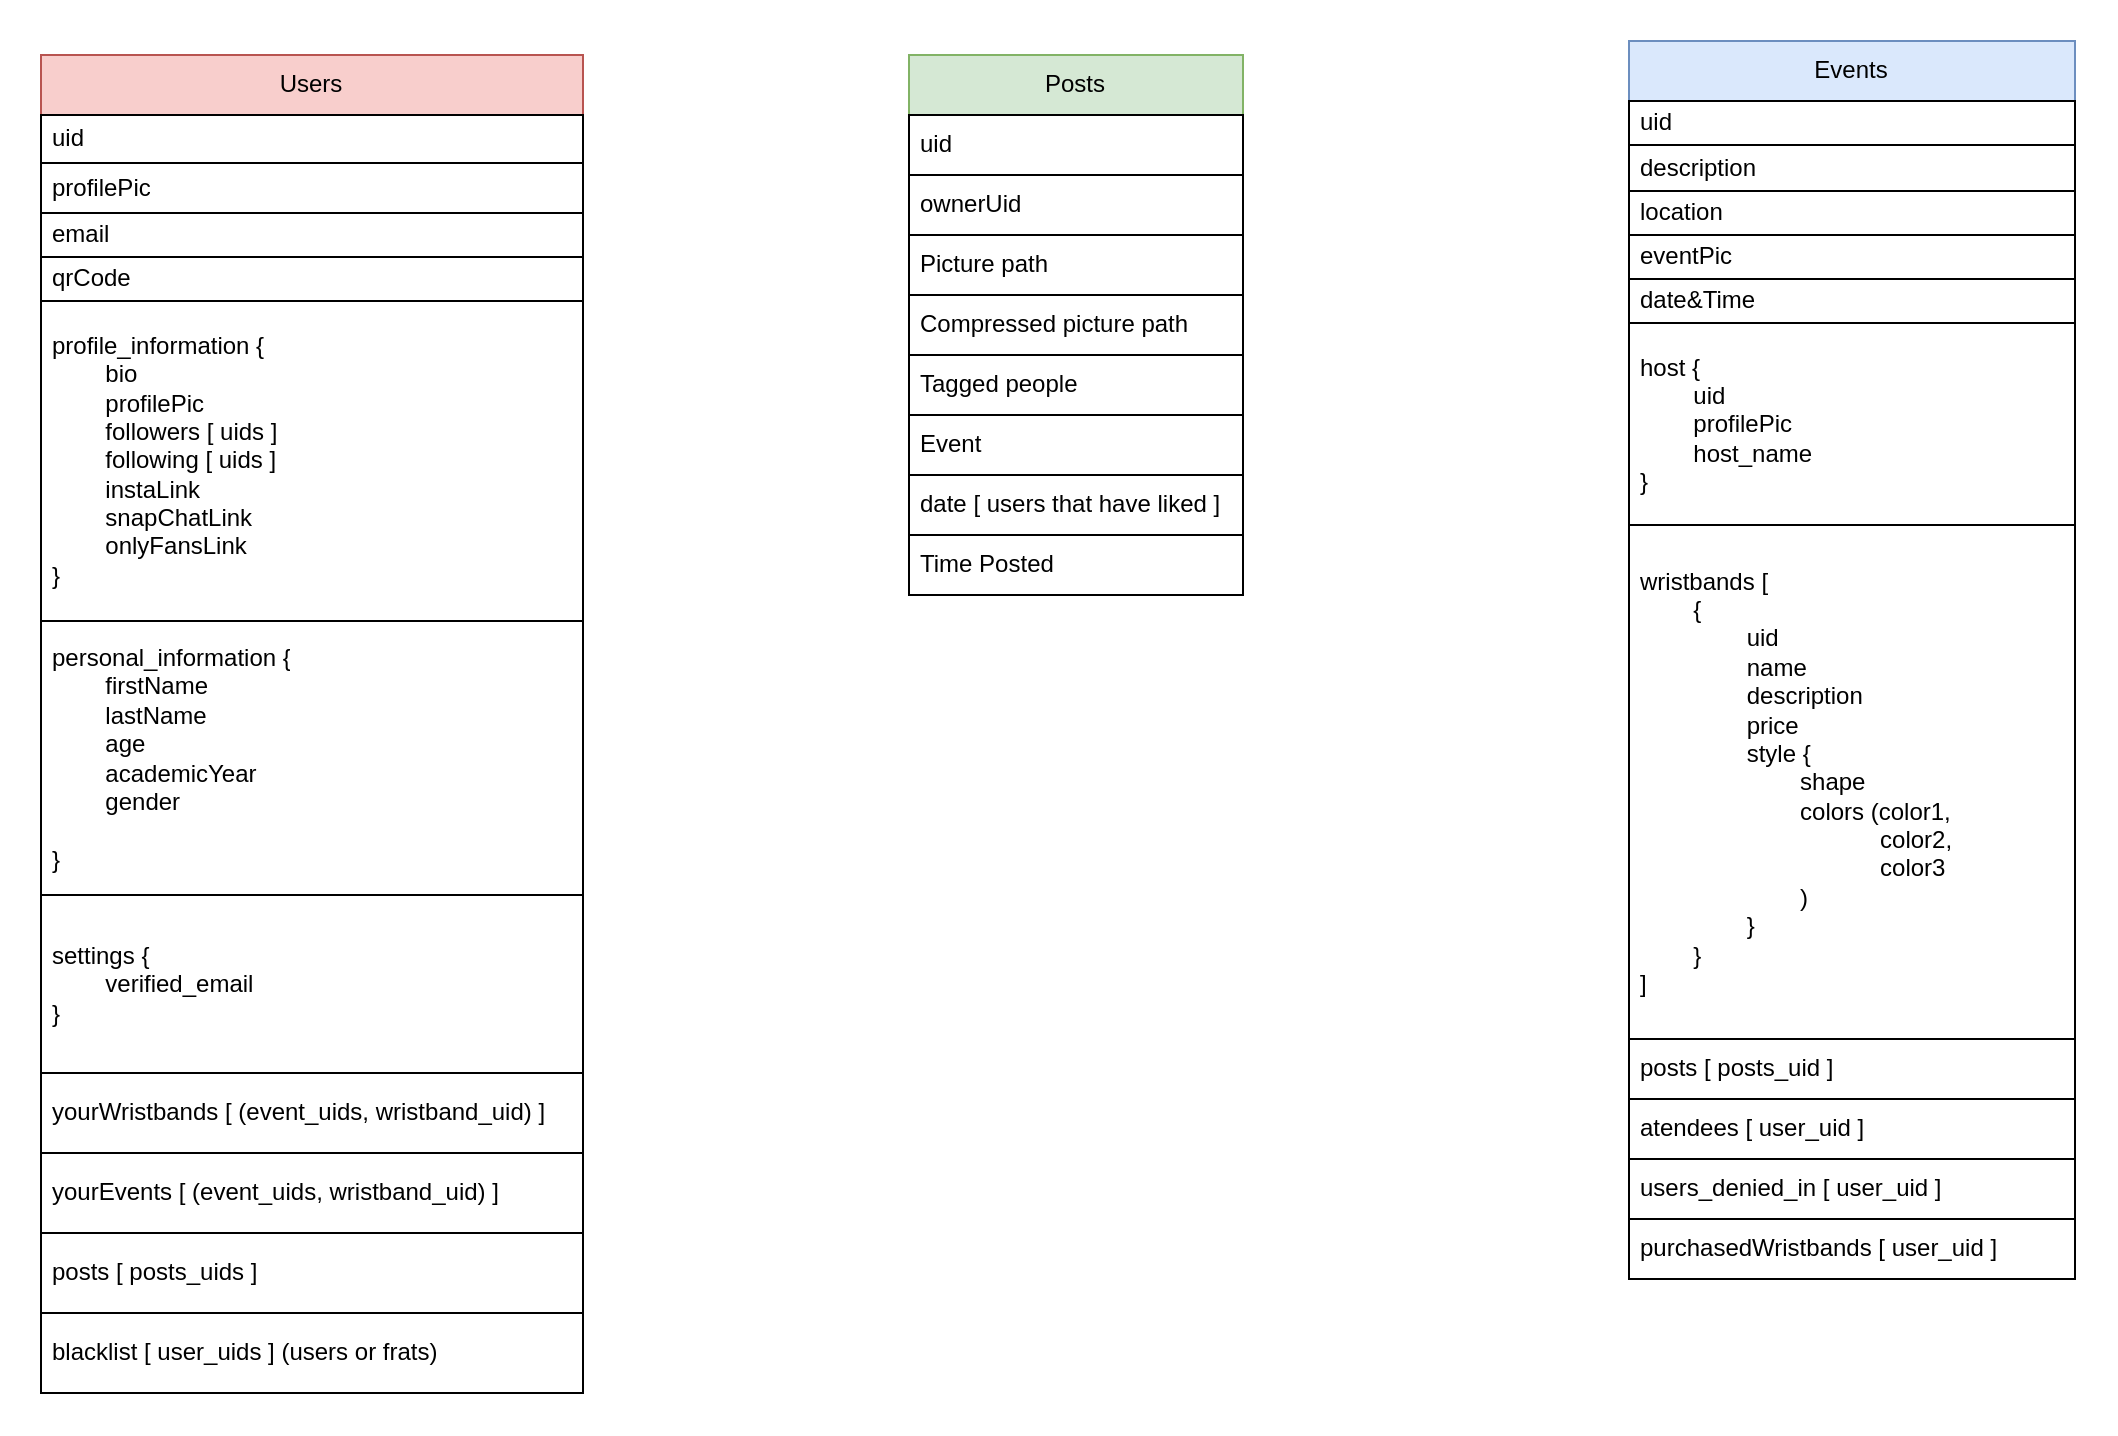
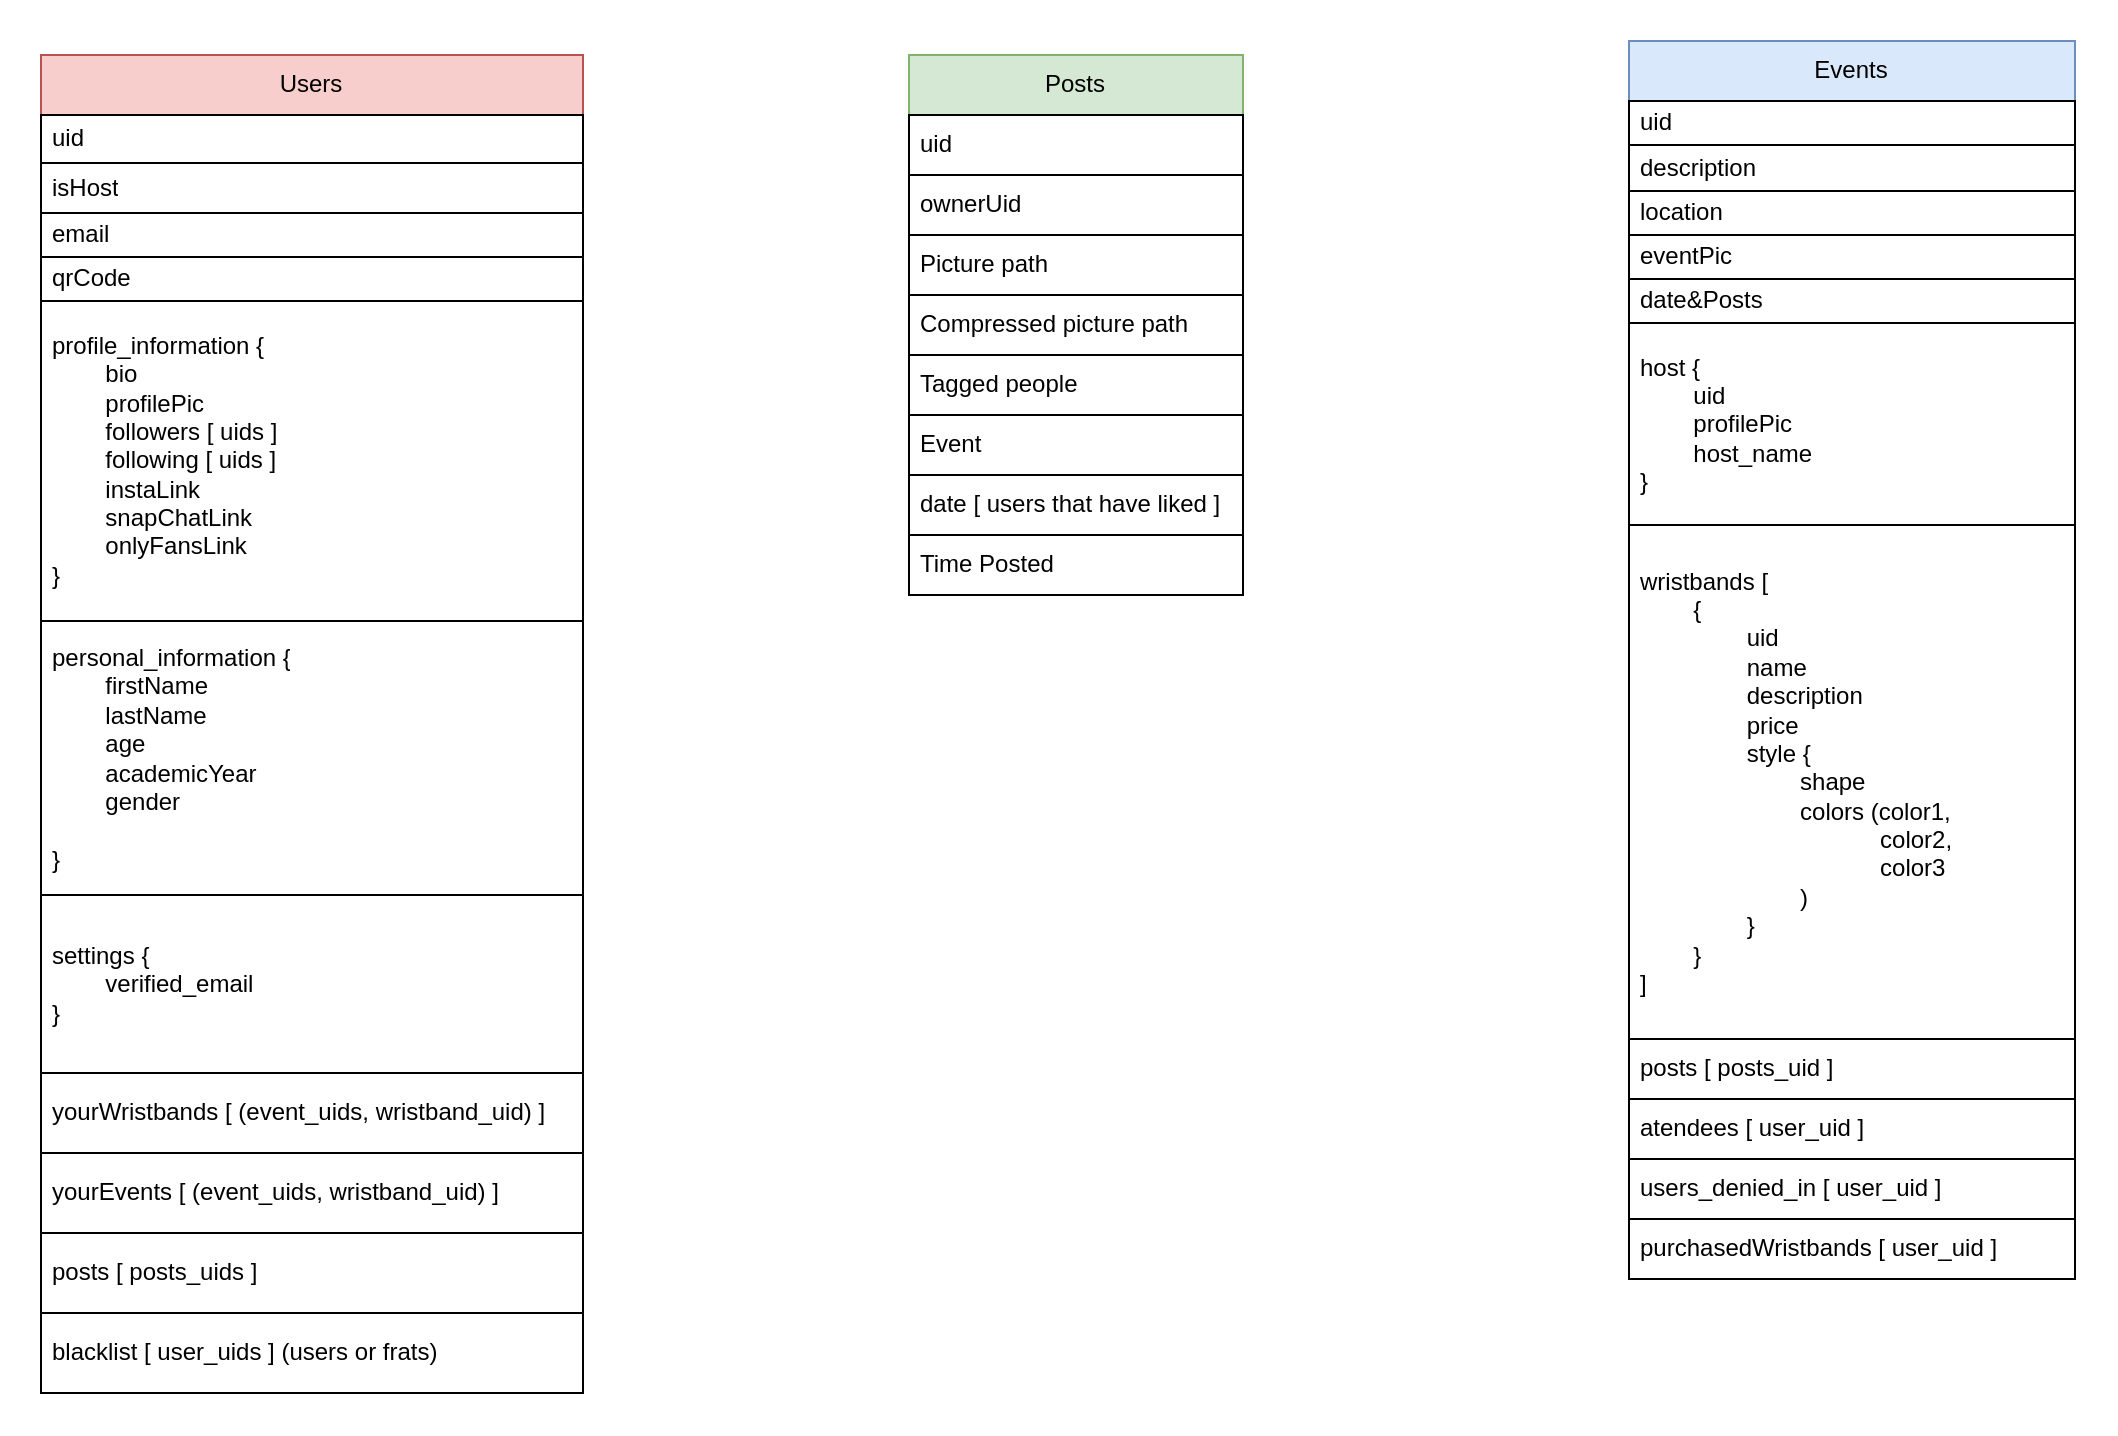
(111, 189) -> (90, 189)
(1698, 301) -> (1708, 301)
